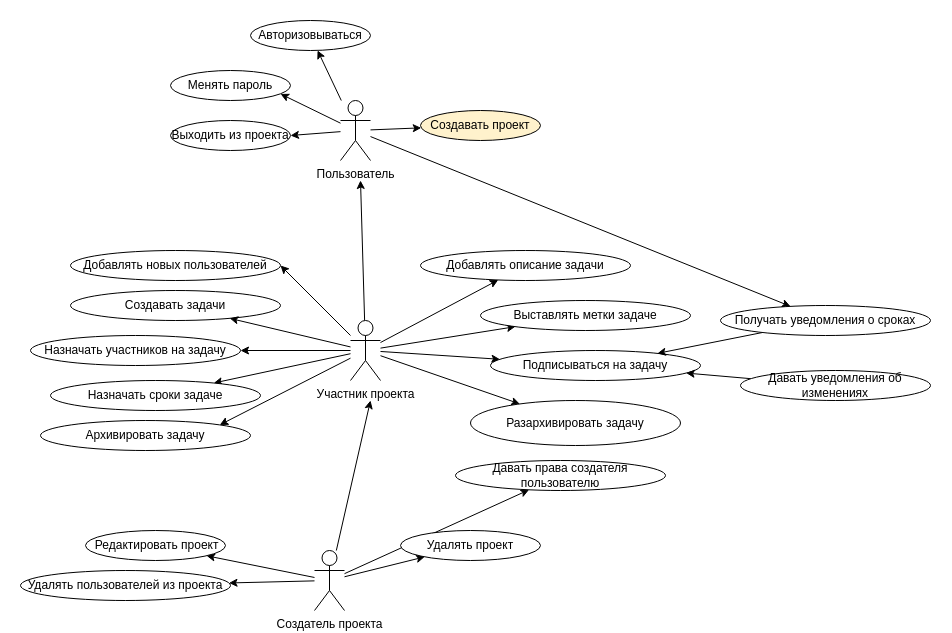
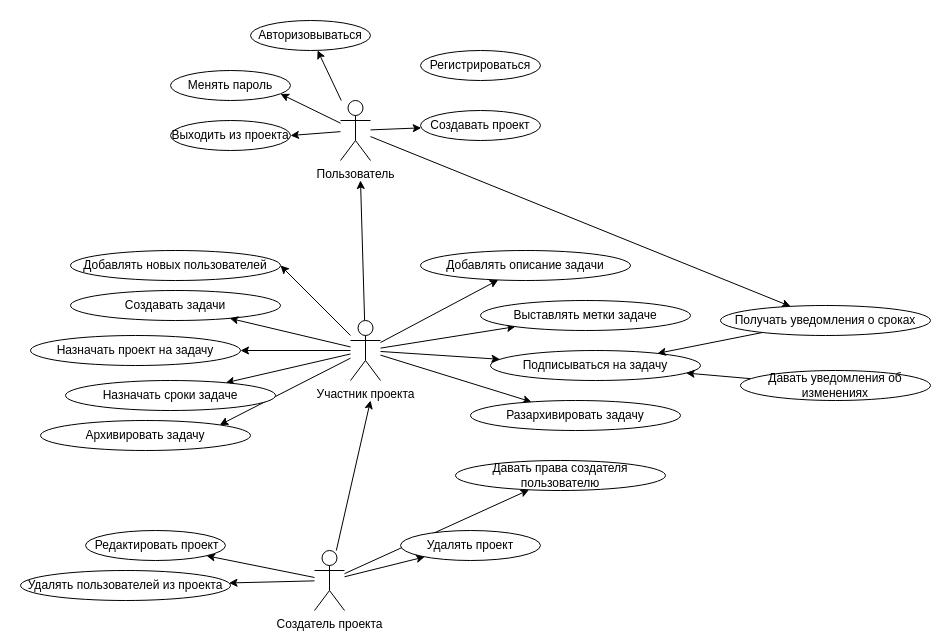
none -> (481, 66)
(481, 126) -> (481, 126)
(136, 351) -> (136, 351)
(156, 396) -> (171, 396)
(576, 423) -> (576, 416)
